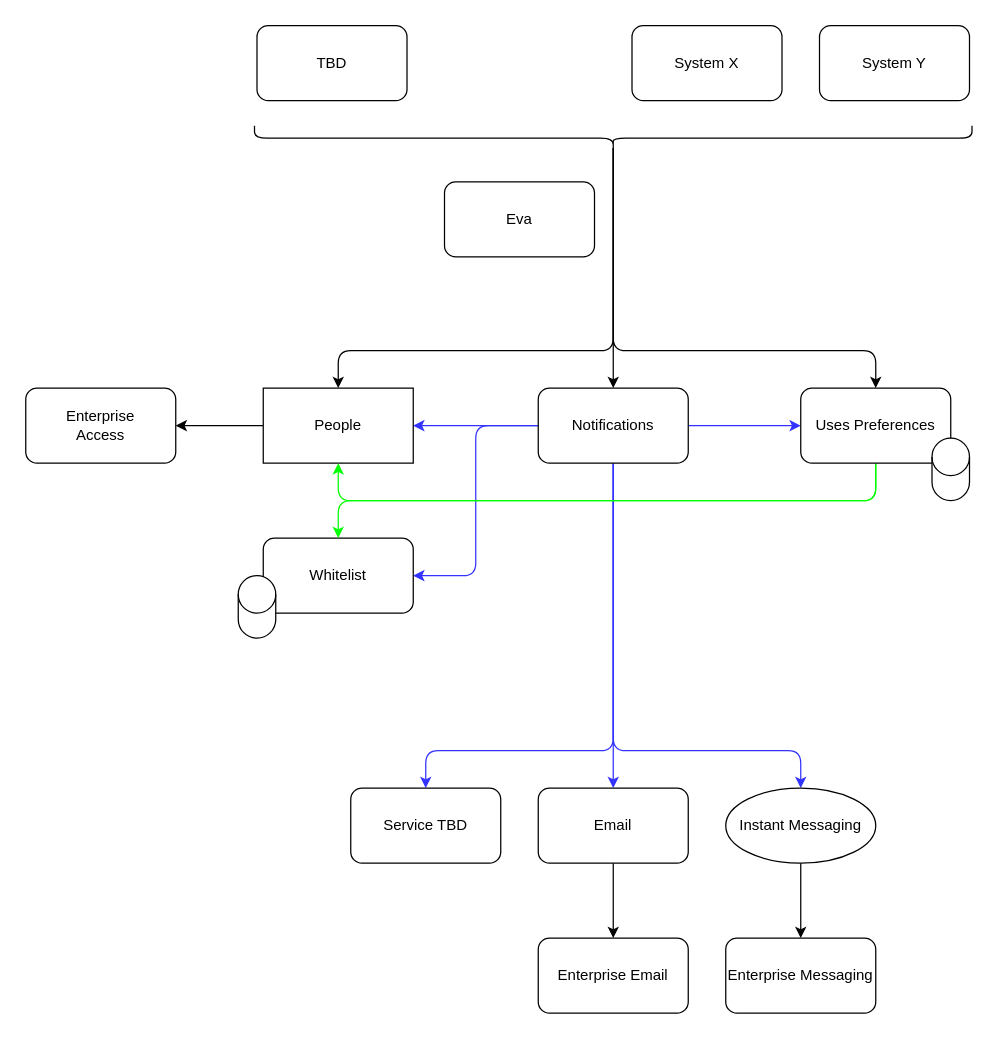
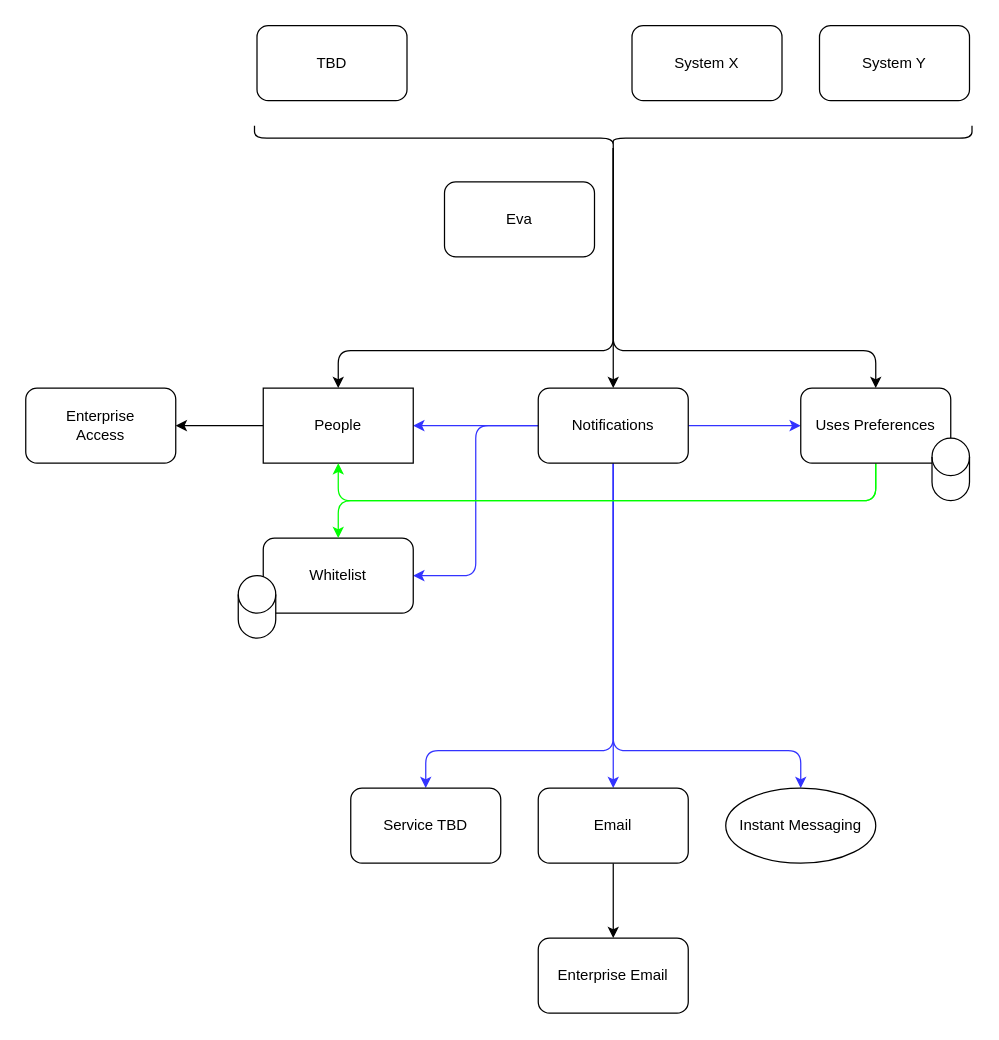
(801, 896) -> none
(801, 976) -> none
